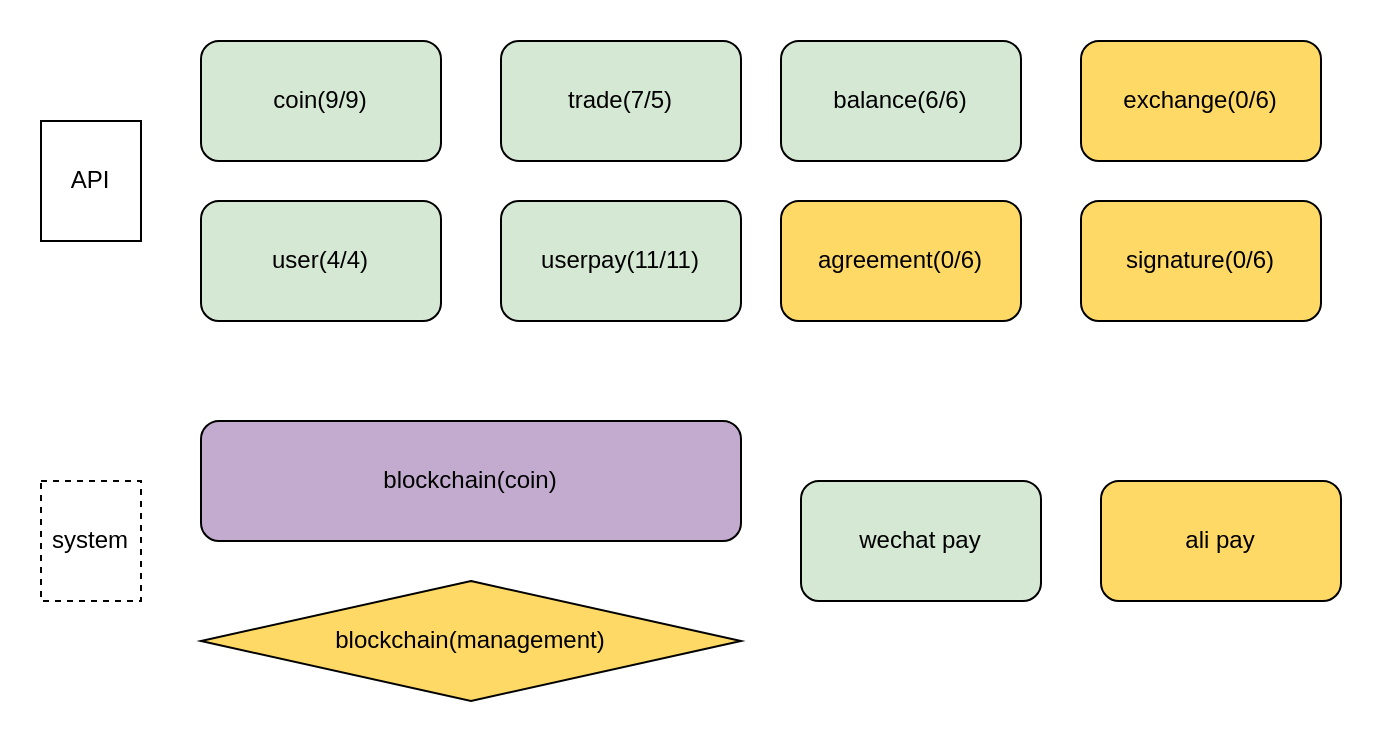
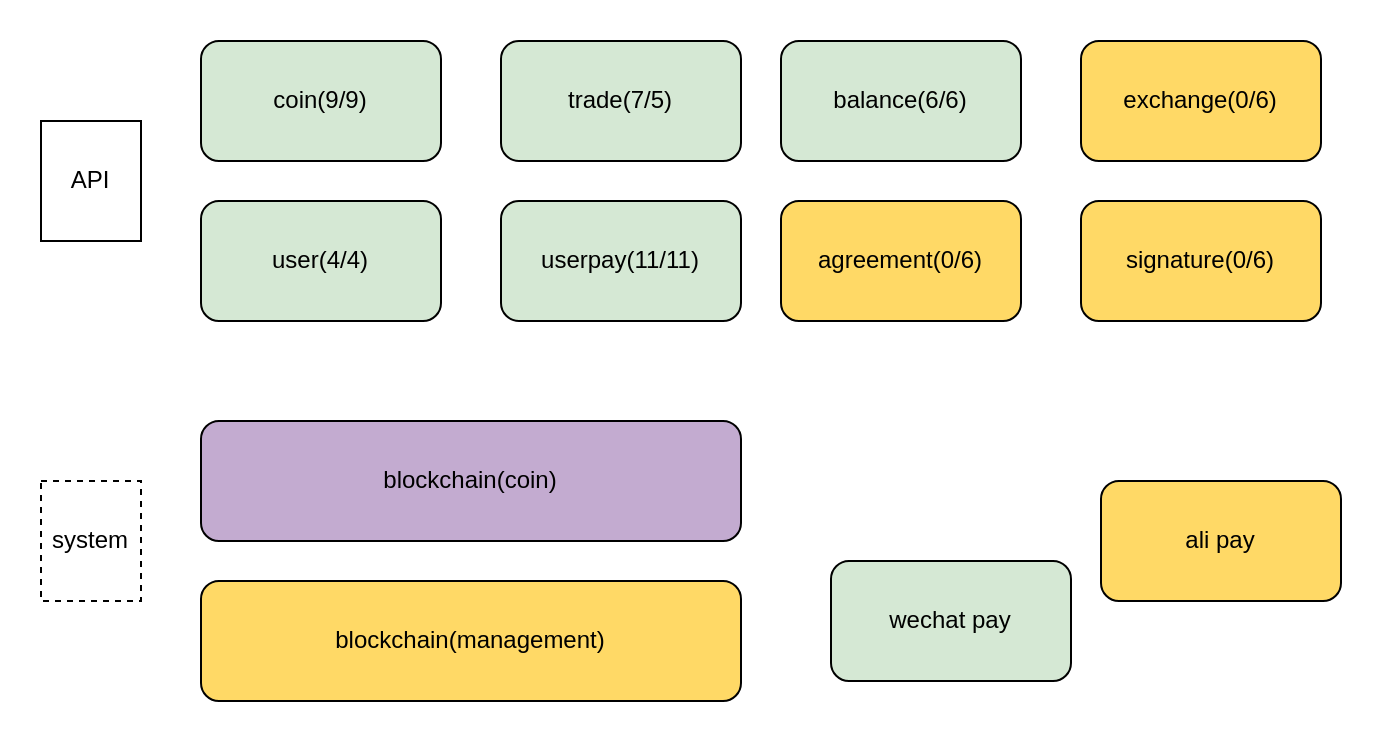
(921, 541) -> (951, 621)
(471, 641) -> (471, 641)
